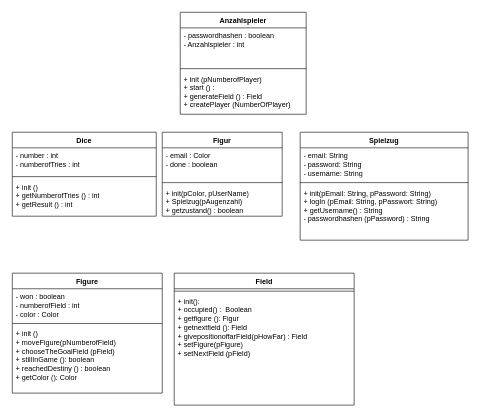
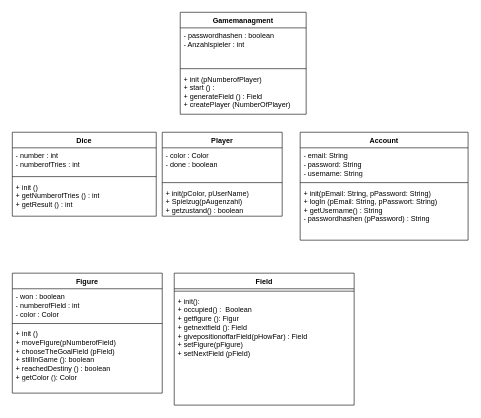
(243, 21) -> (243, 21)
(222, 141) -> (222, 141)
(384, 141) -> (384, 141)
(193, 161) -> (193, 161)
